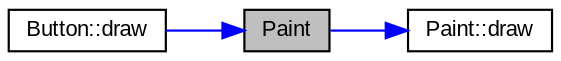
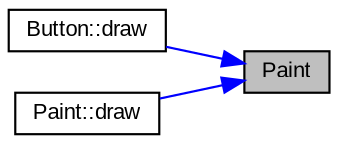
(358, 31) -> (191, 92)
